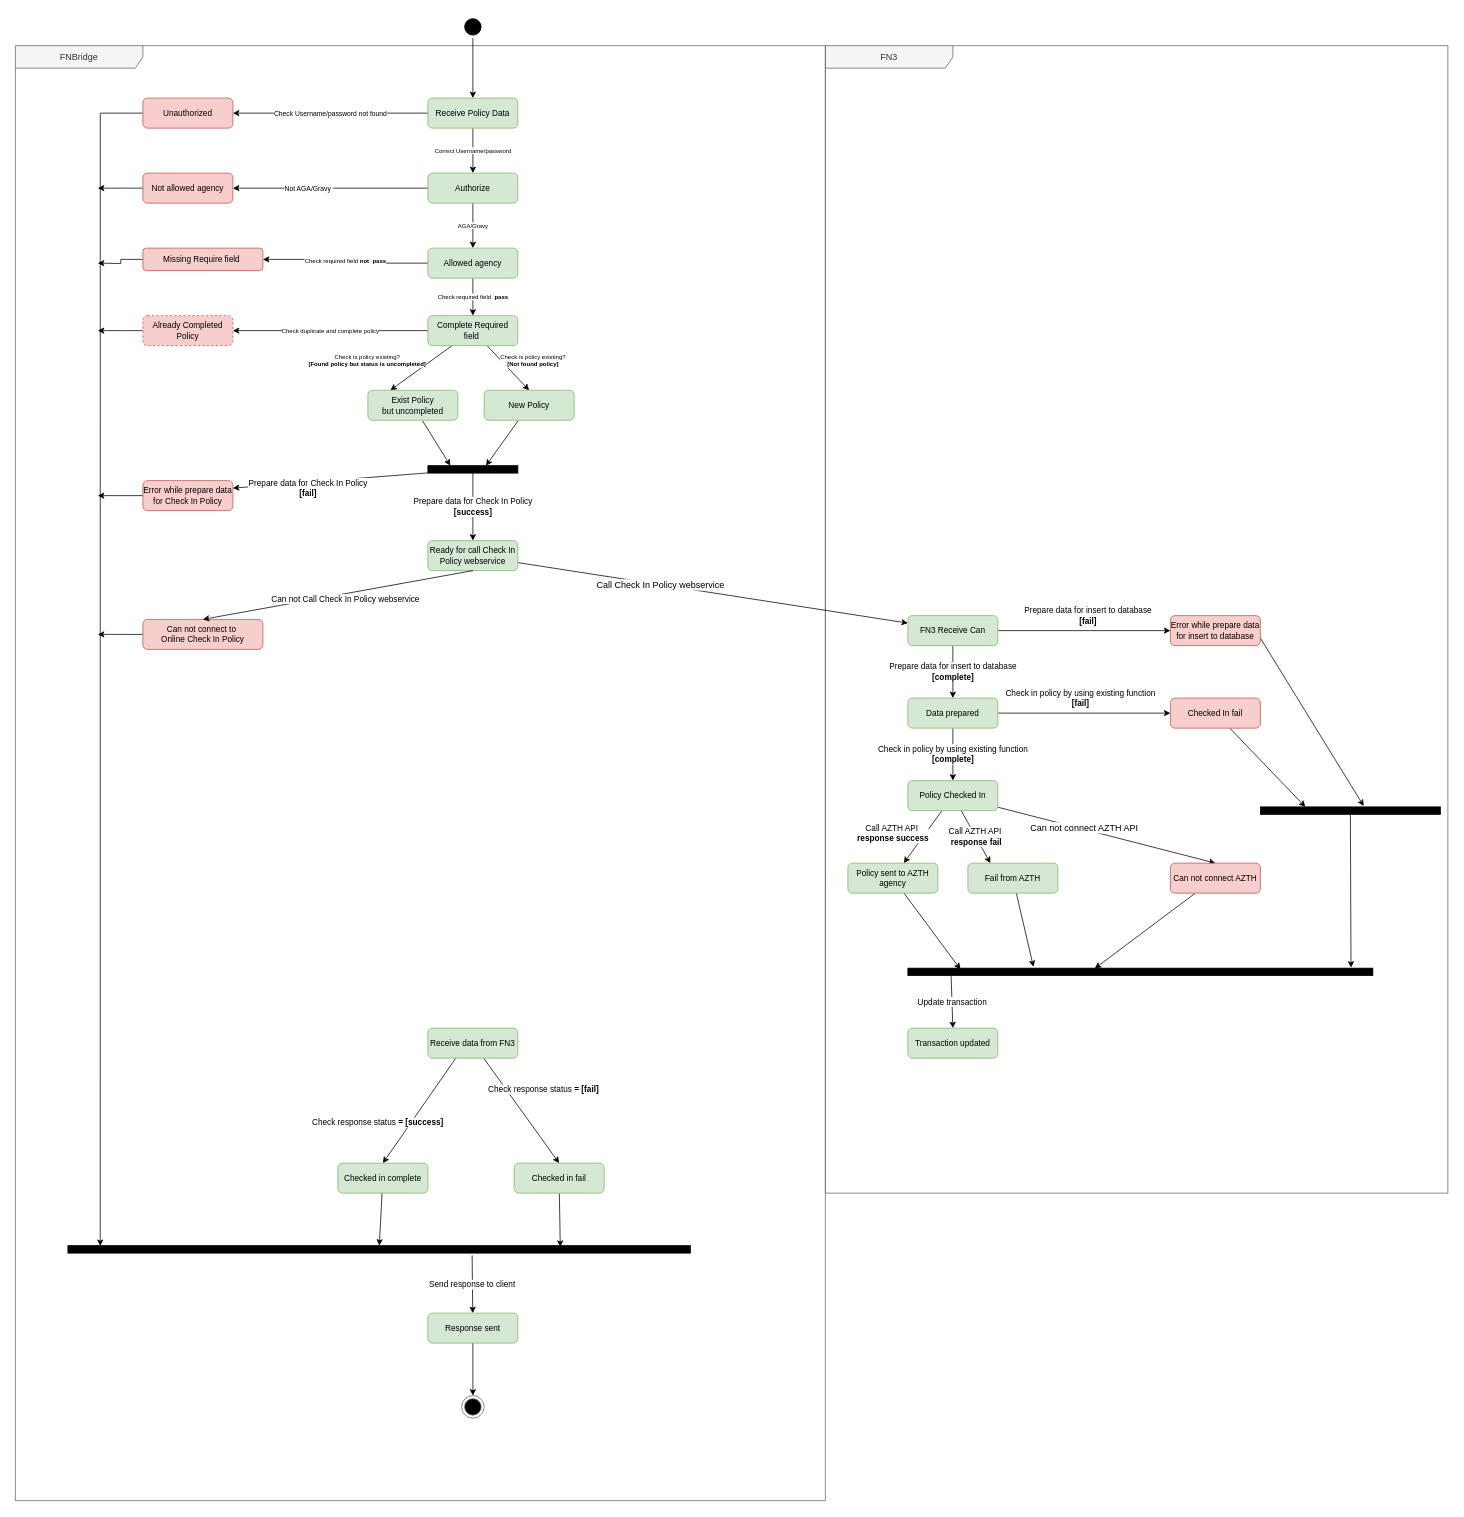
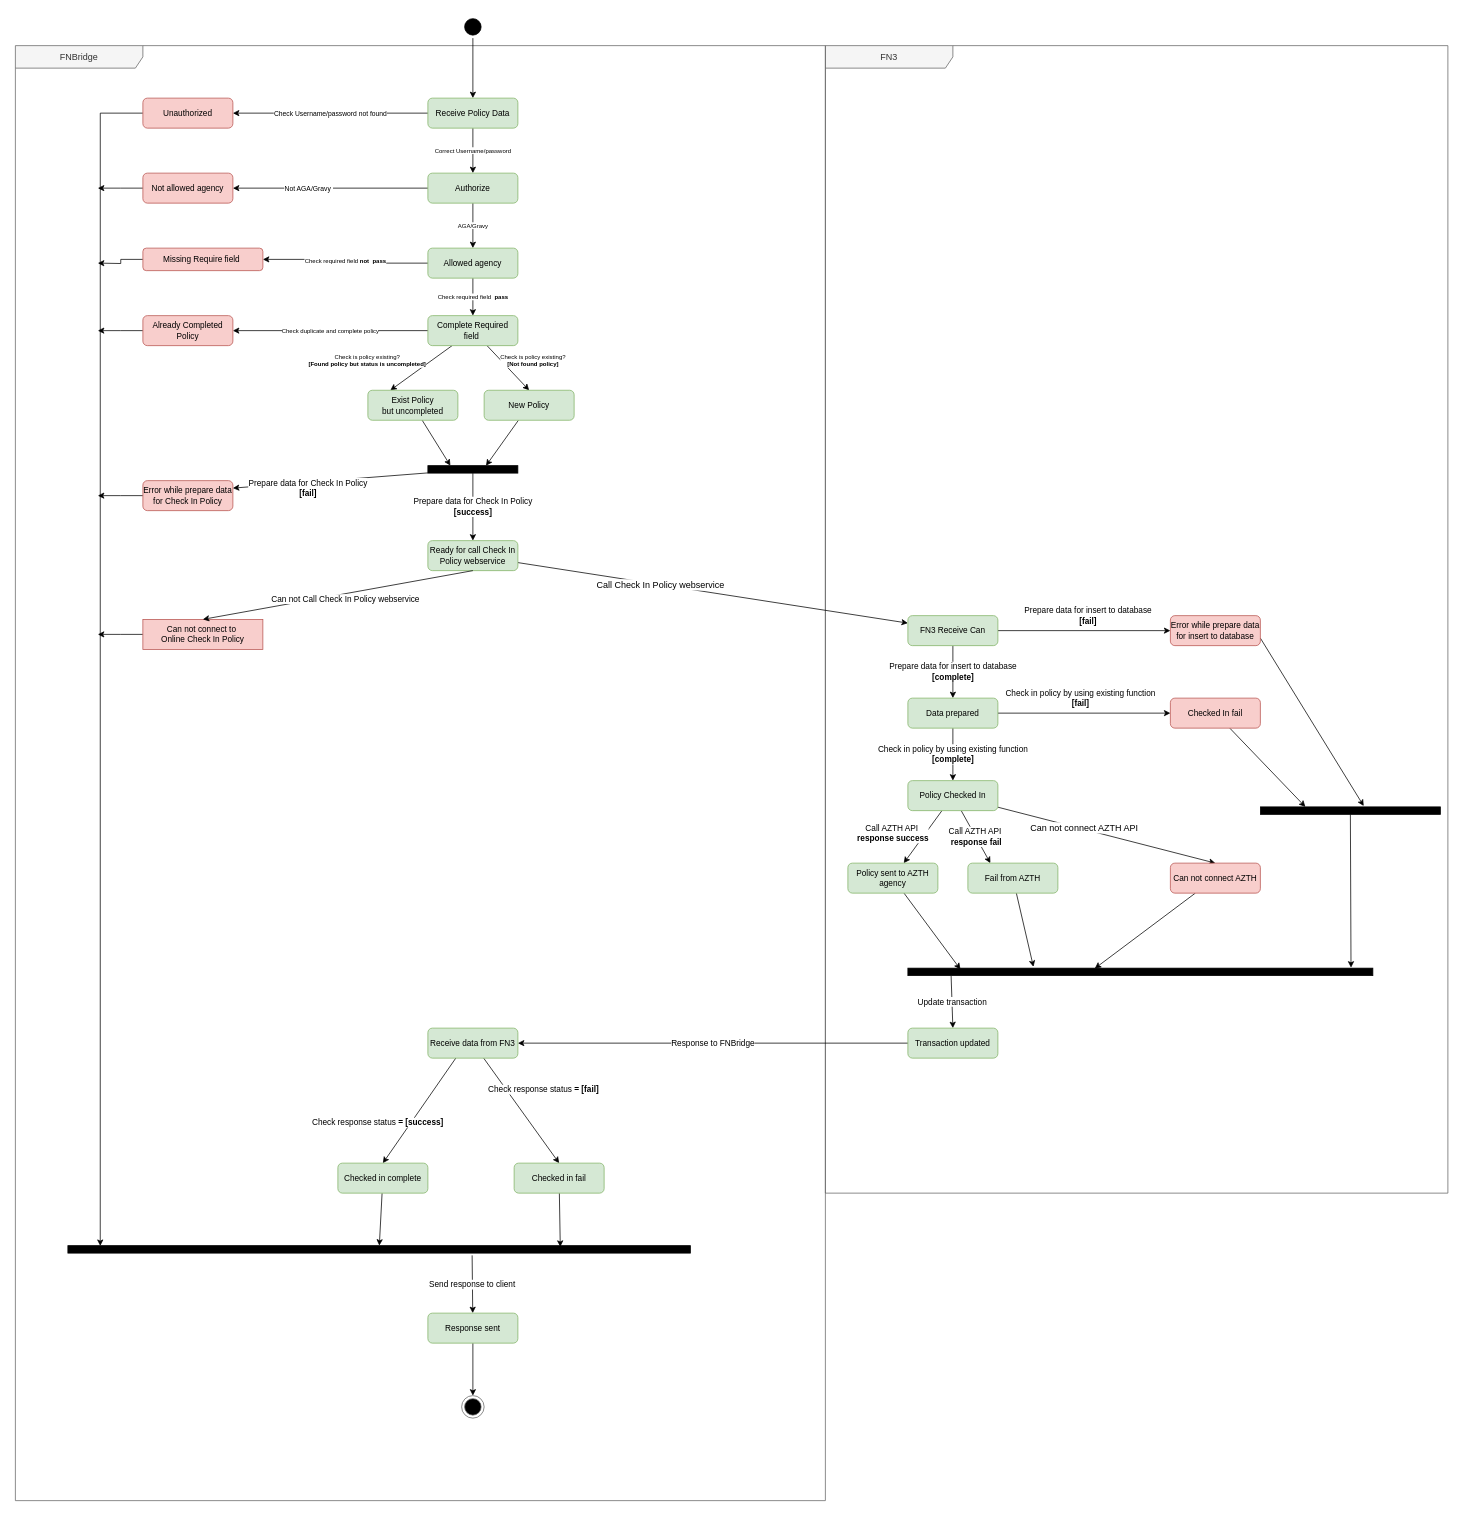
(188, 330) -> (188, 330)
(203, 634) -> (203, 634)
none -> (713, 1043)
